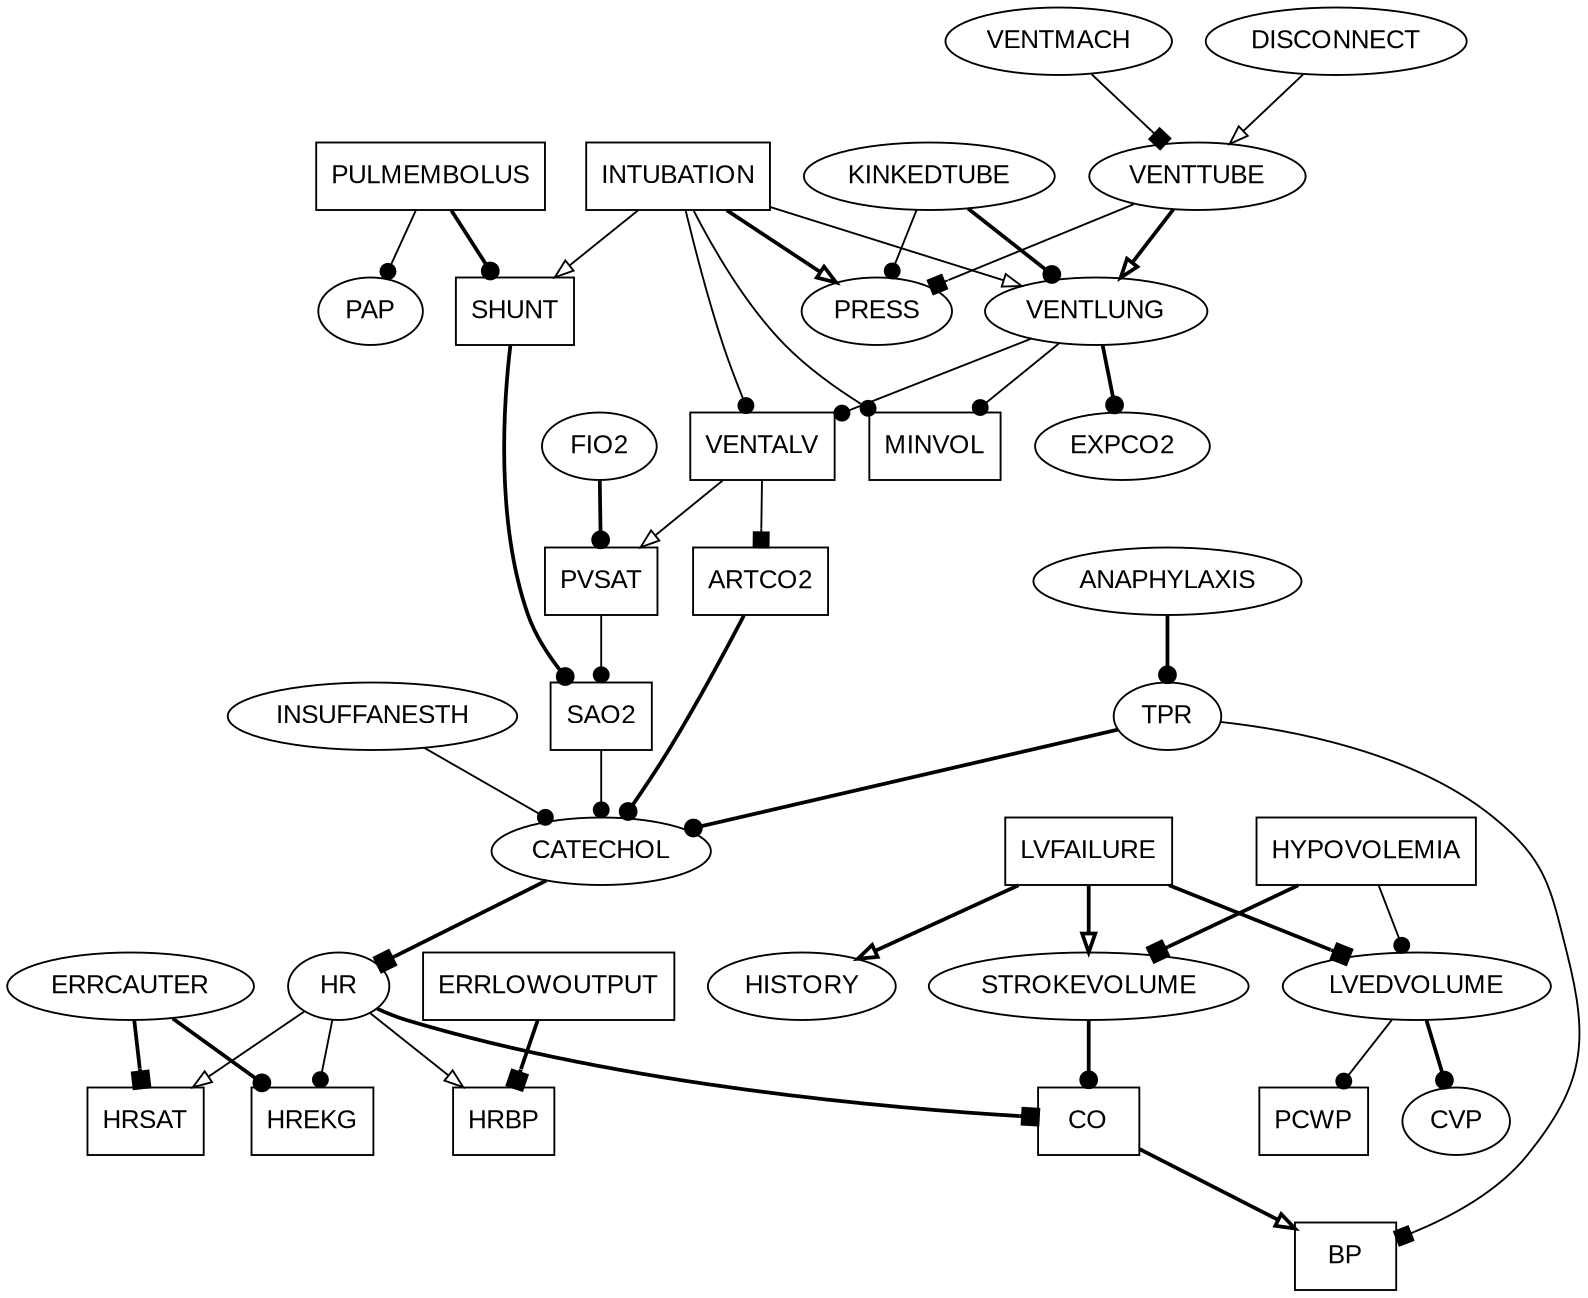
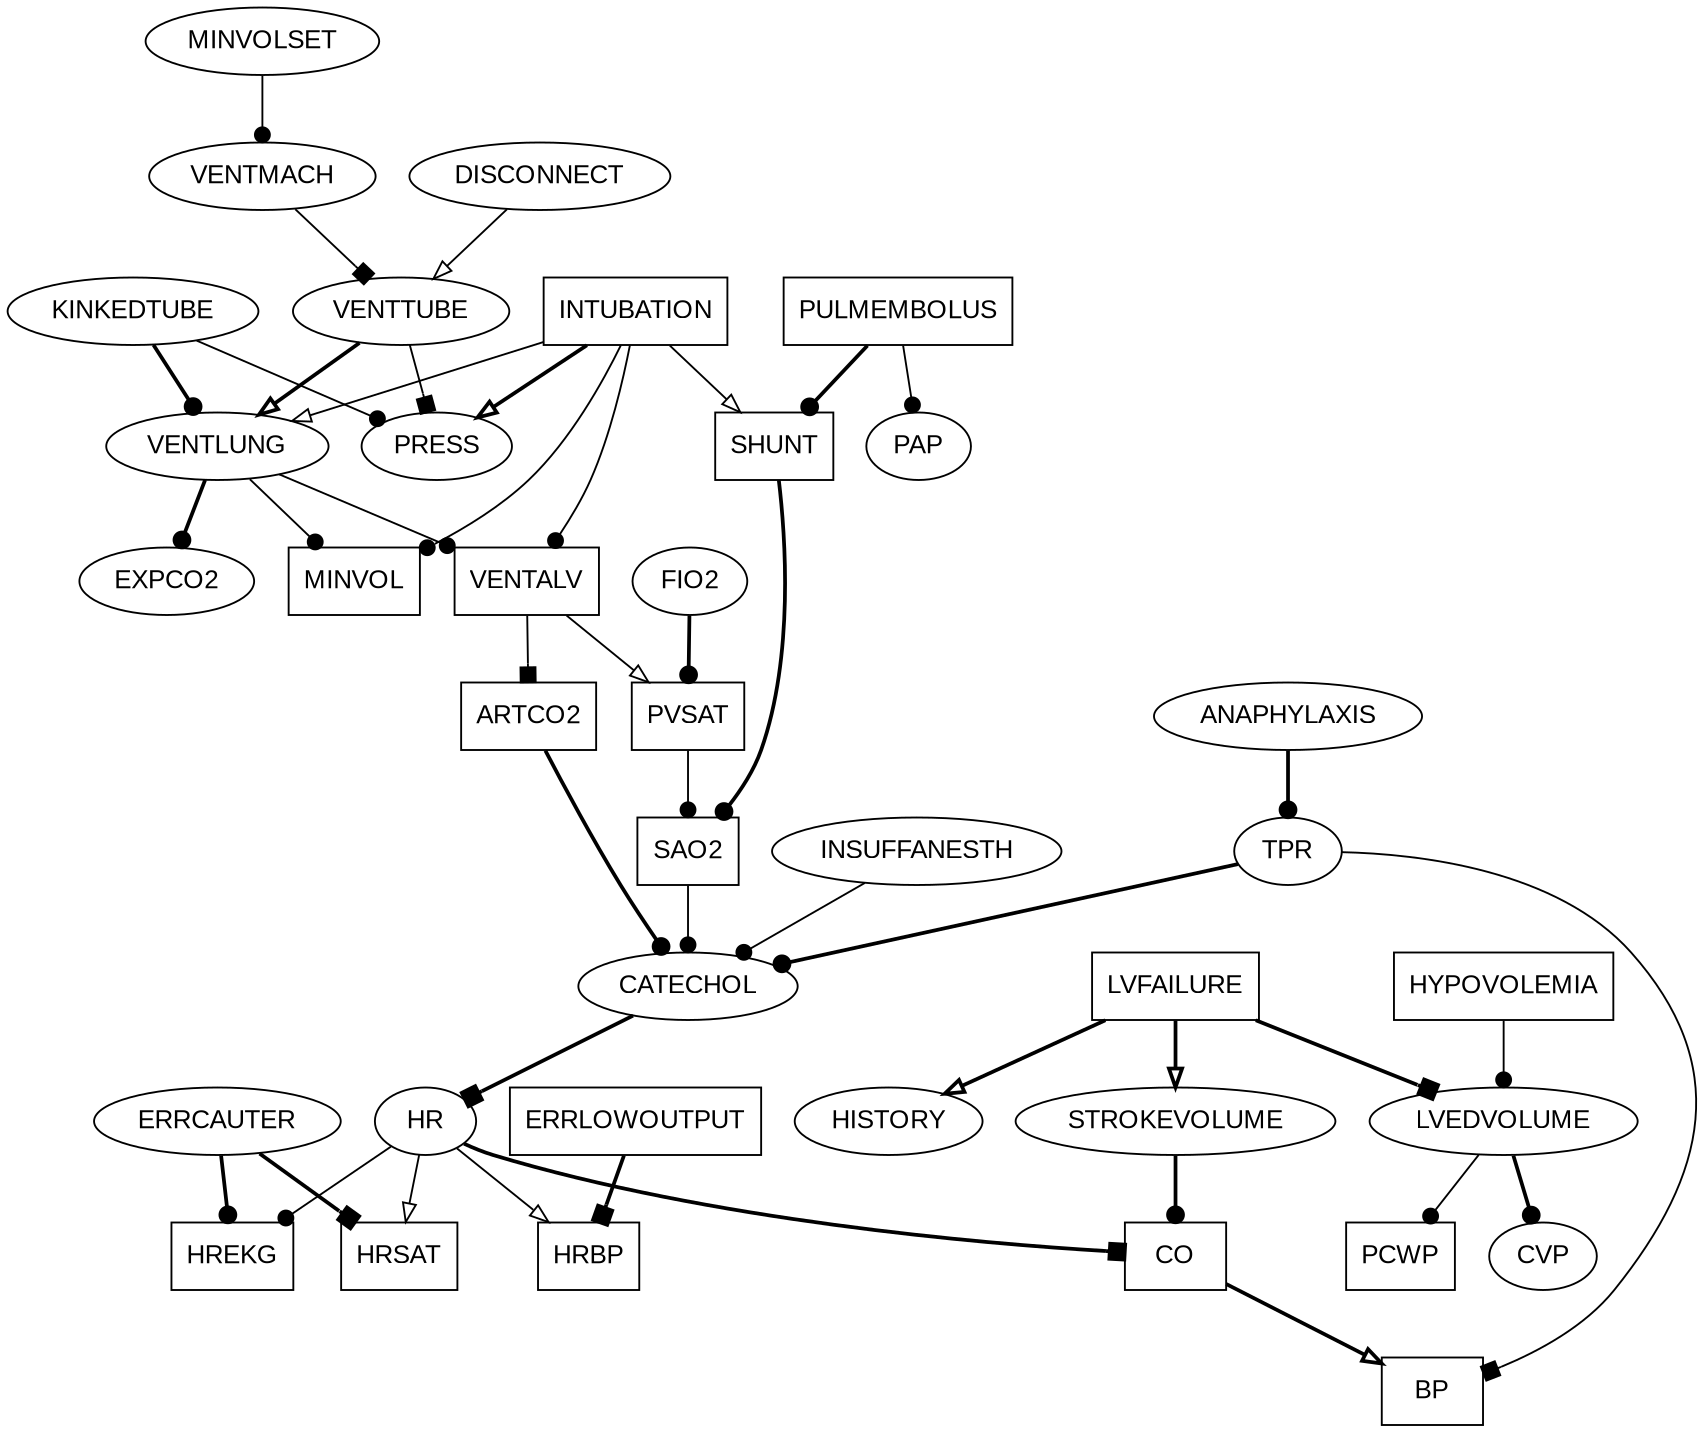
none -> (262, 41)
(1224, 921) -> none
